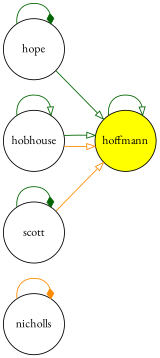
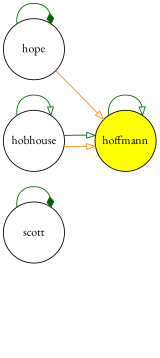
(77, 92) -> (77, 92)
(77, 190) -> none
(34, 324) -> none
